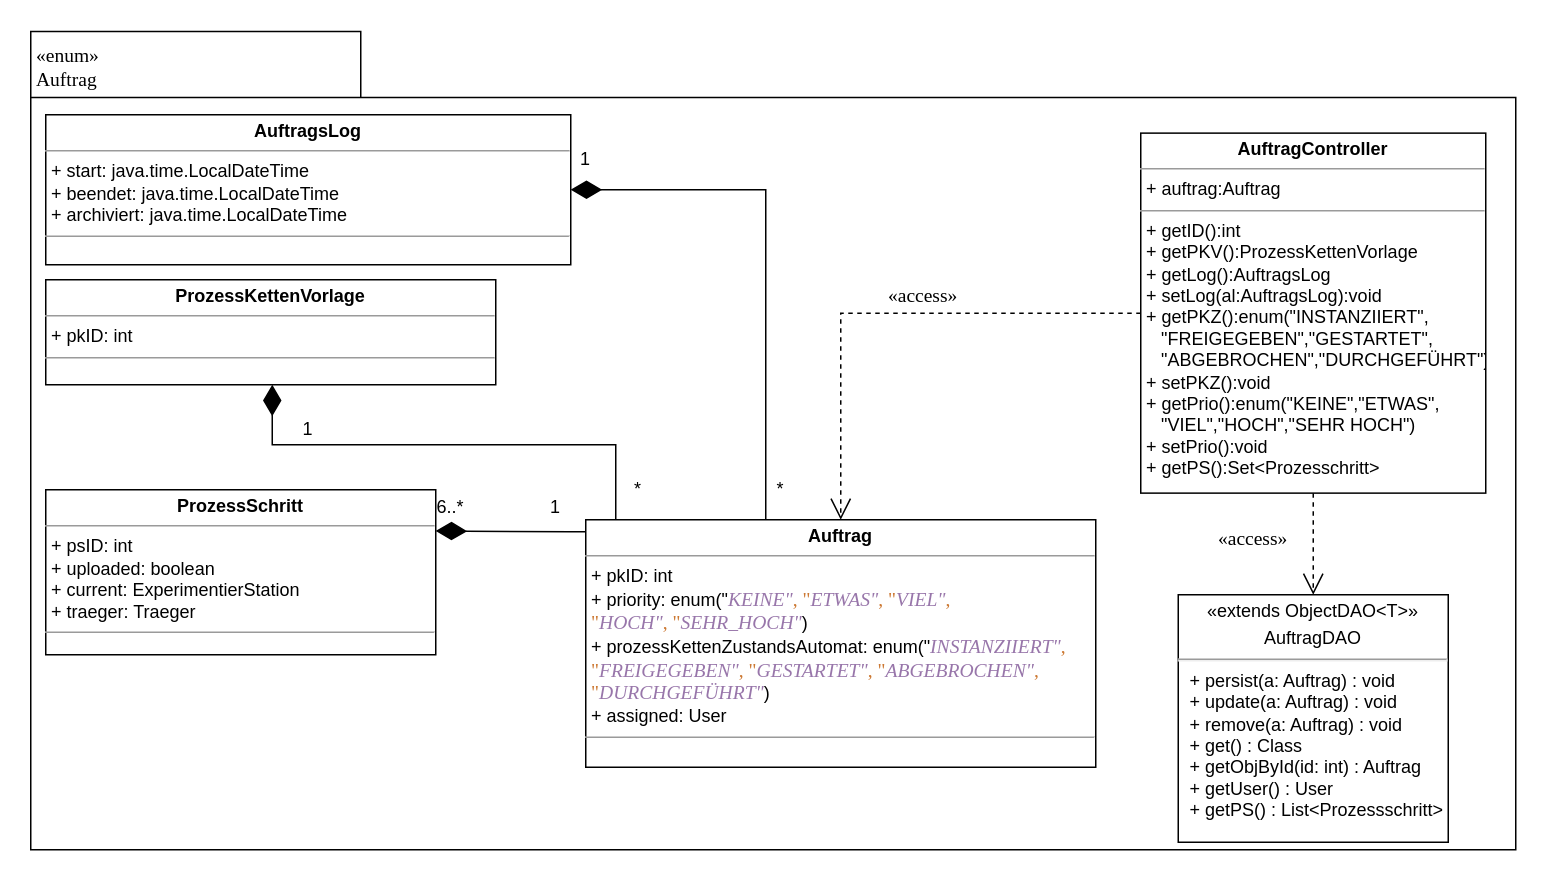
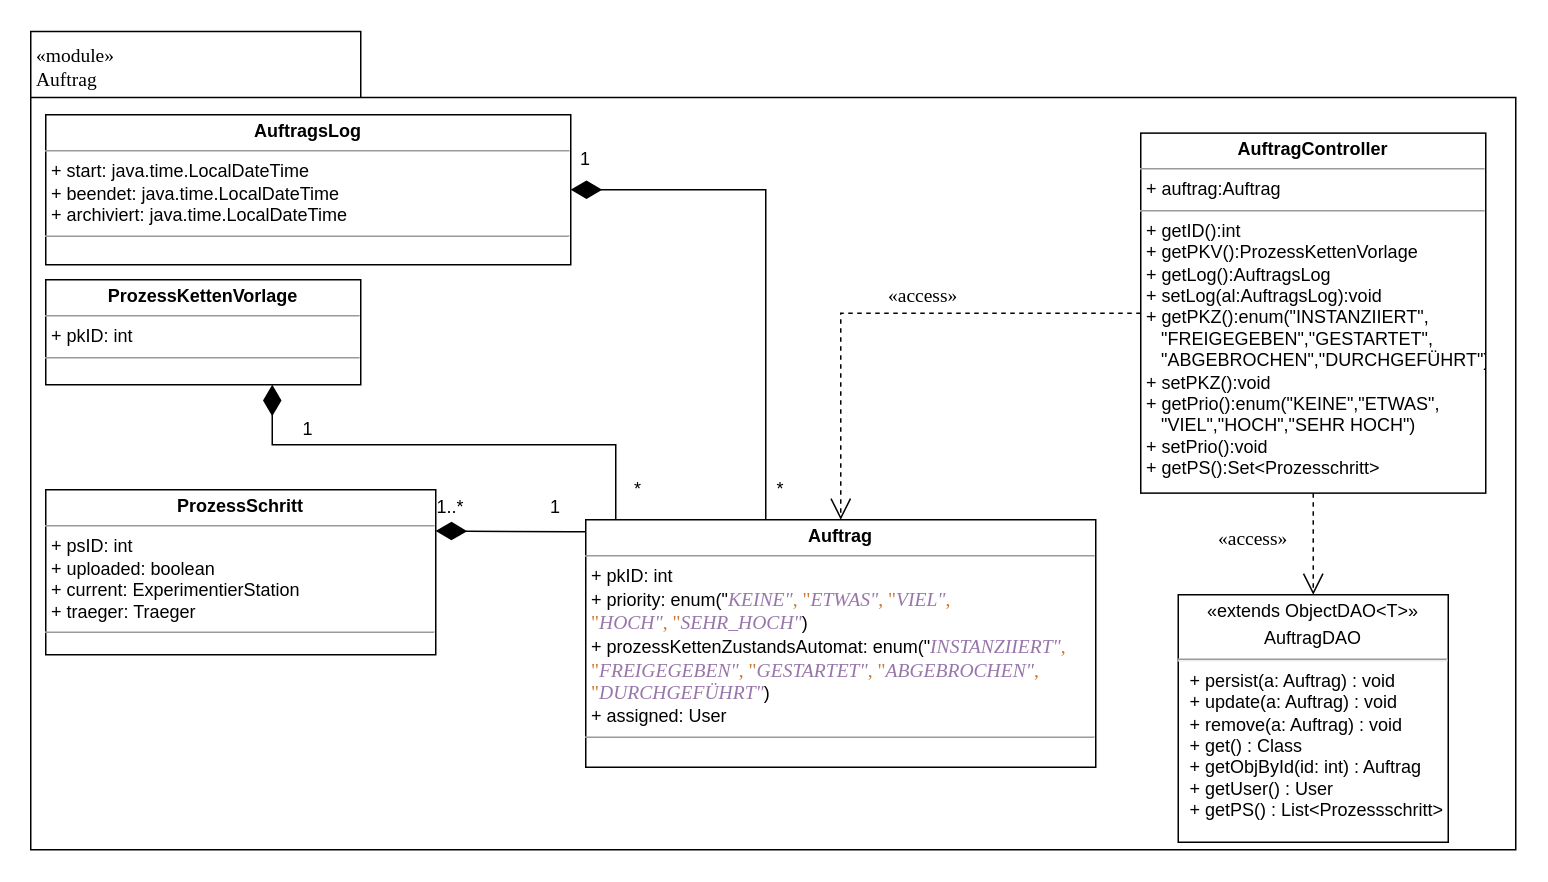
(66, 62) -> (68, 62)
(271, 332) -> (203, 332)
(451, 508) -> (451, 508)
